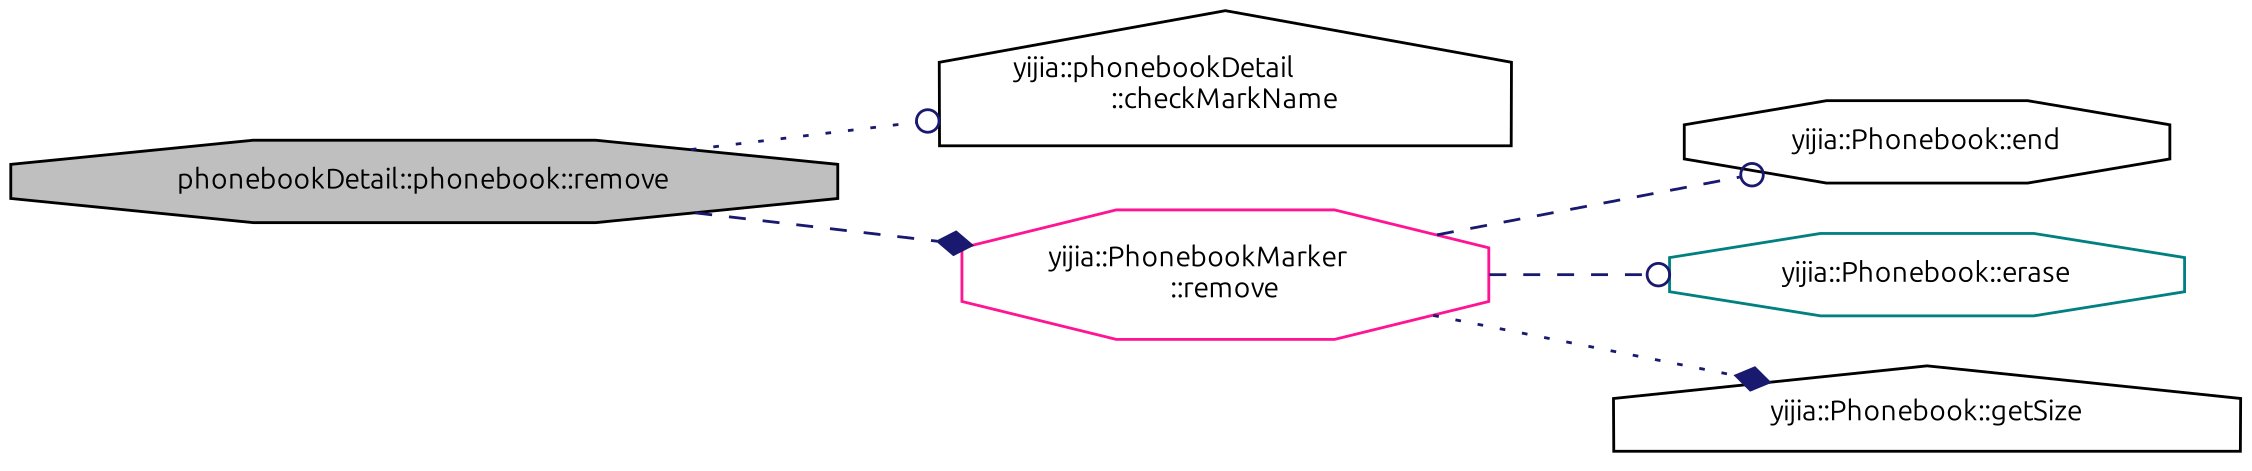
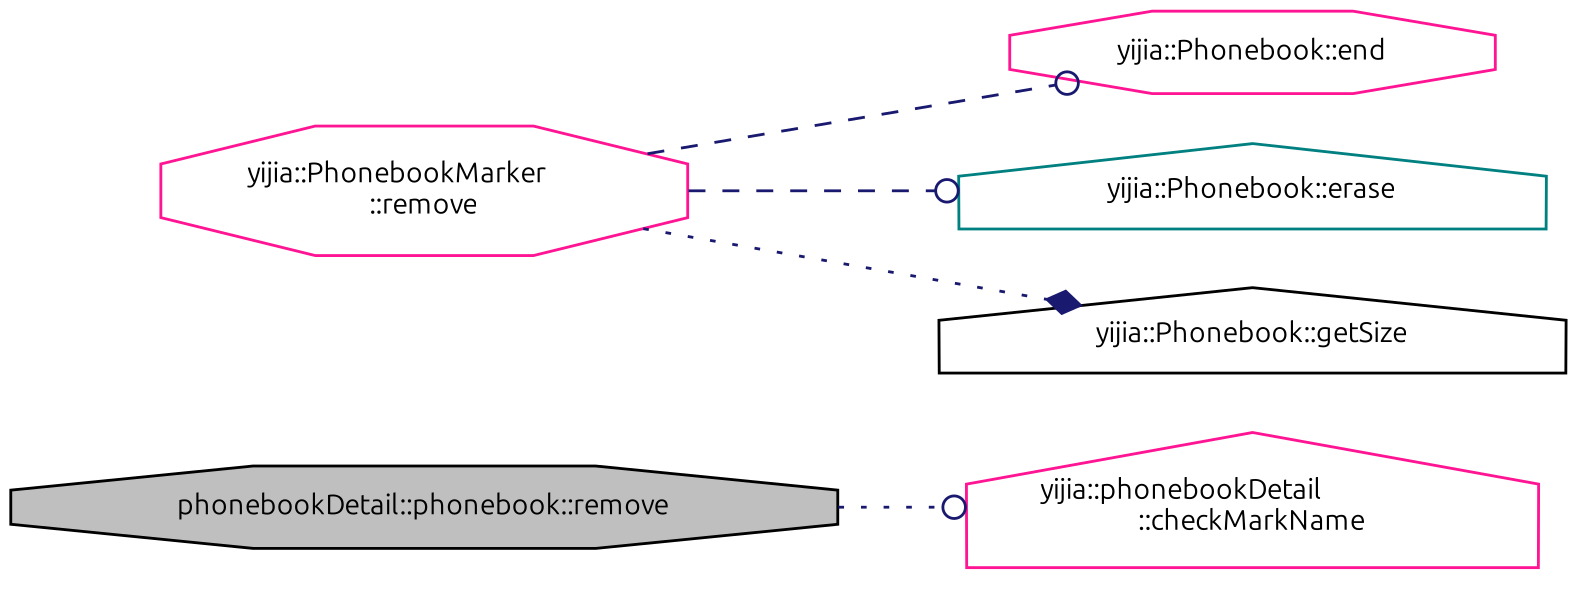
(1225, 85) -> (1253, 507)
(1927, 142) -> (1253, 52)
(816, 227) -> none
(1927, 275) -> (1253, 191)
